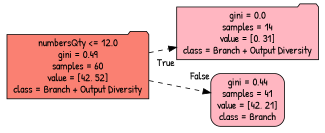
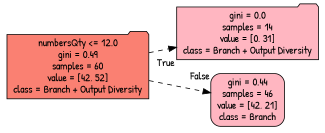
(248, 100) -> (248, 100)
